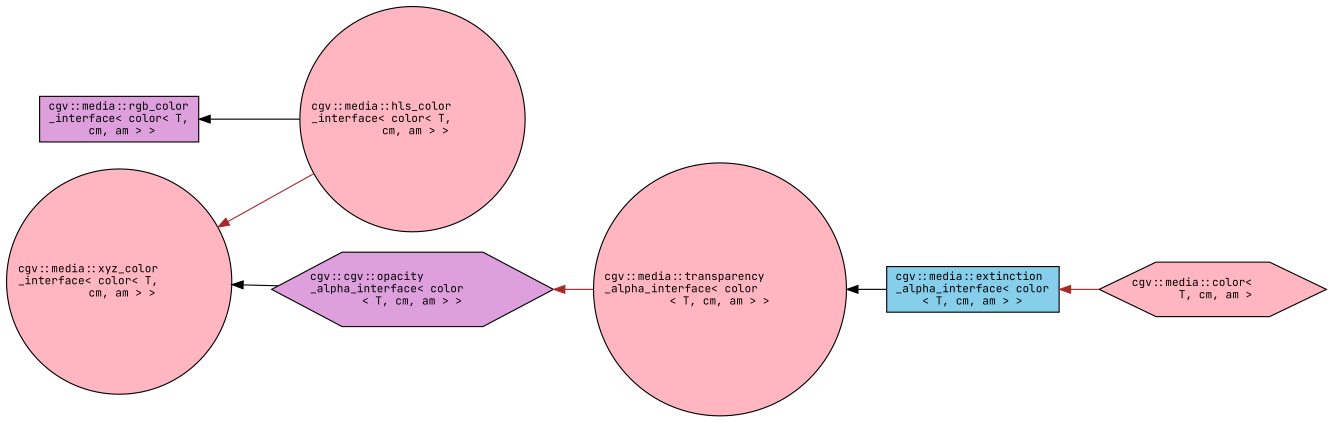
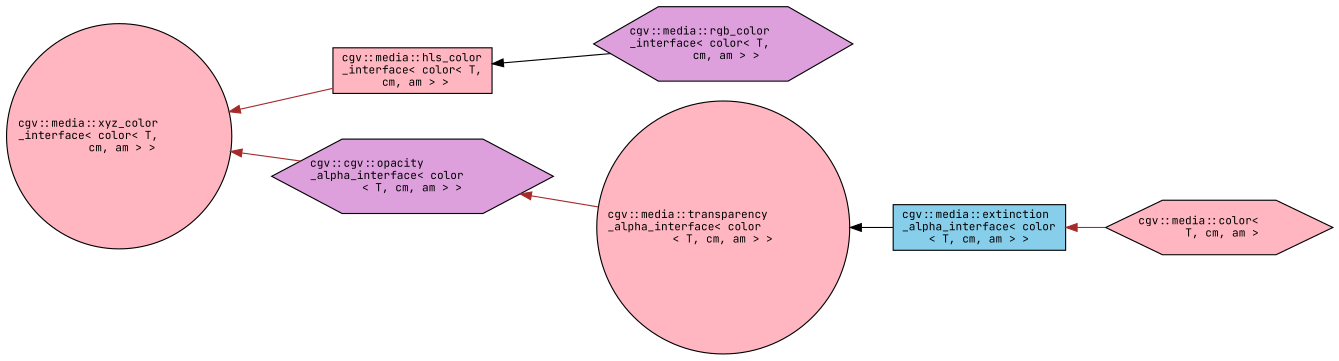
(119, 119) -> (723, 44)
(255, 119) -> (557, 58)
(413, 119) -> (413, 71)
(261, 285) -> (271, 157)
